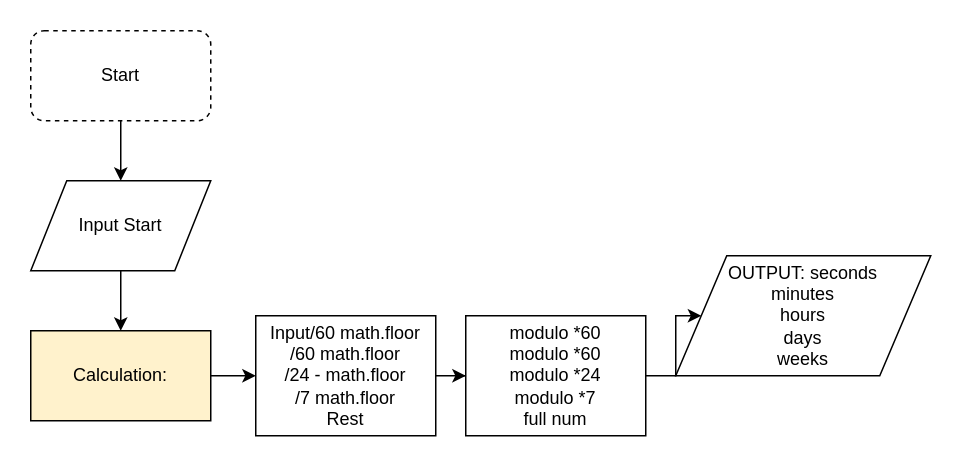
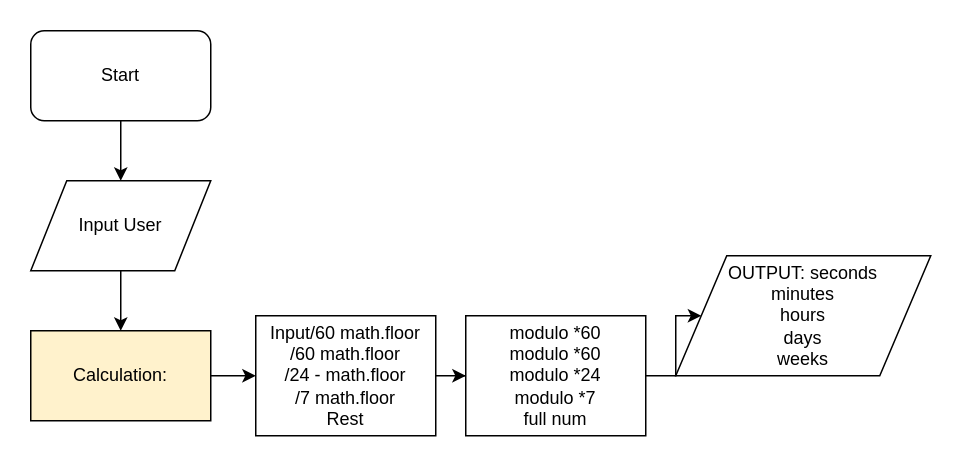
(121, 76) -> (121, 76)
(121, 226) -> (121, 226)
